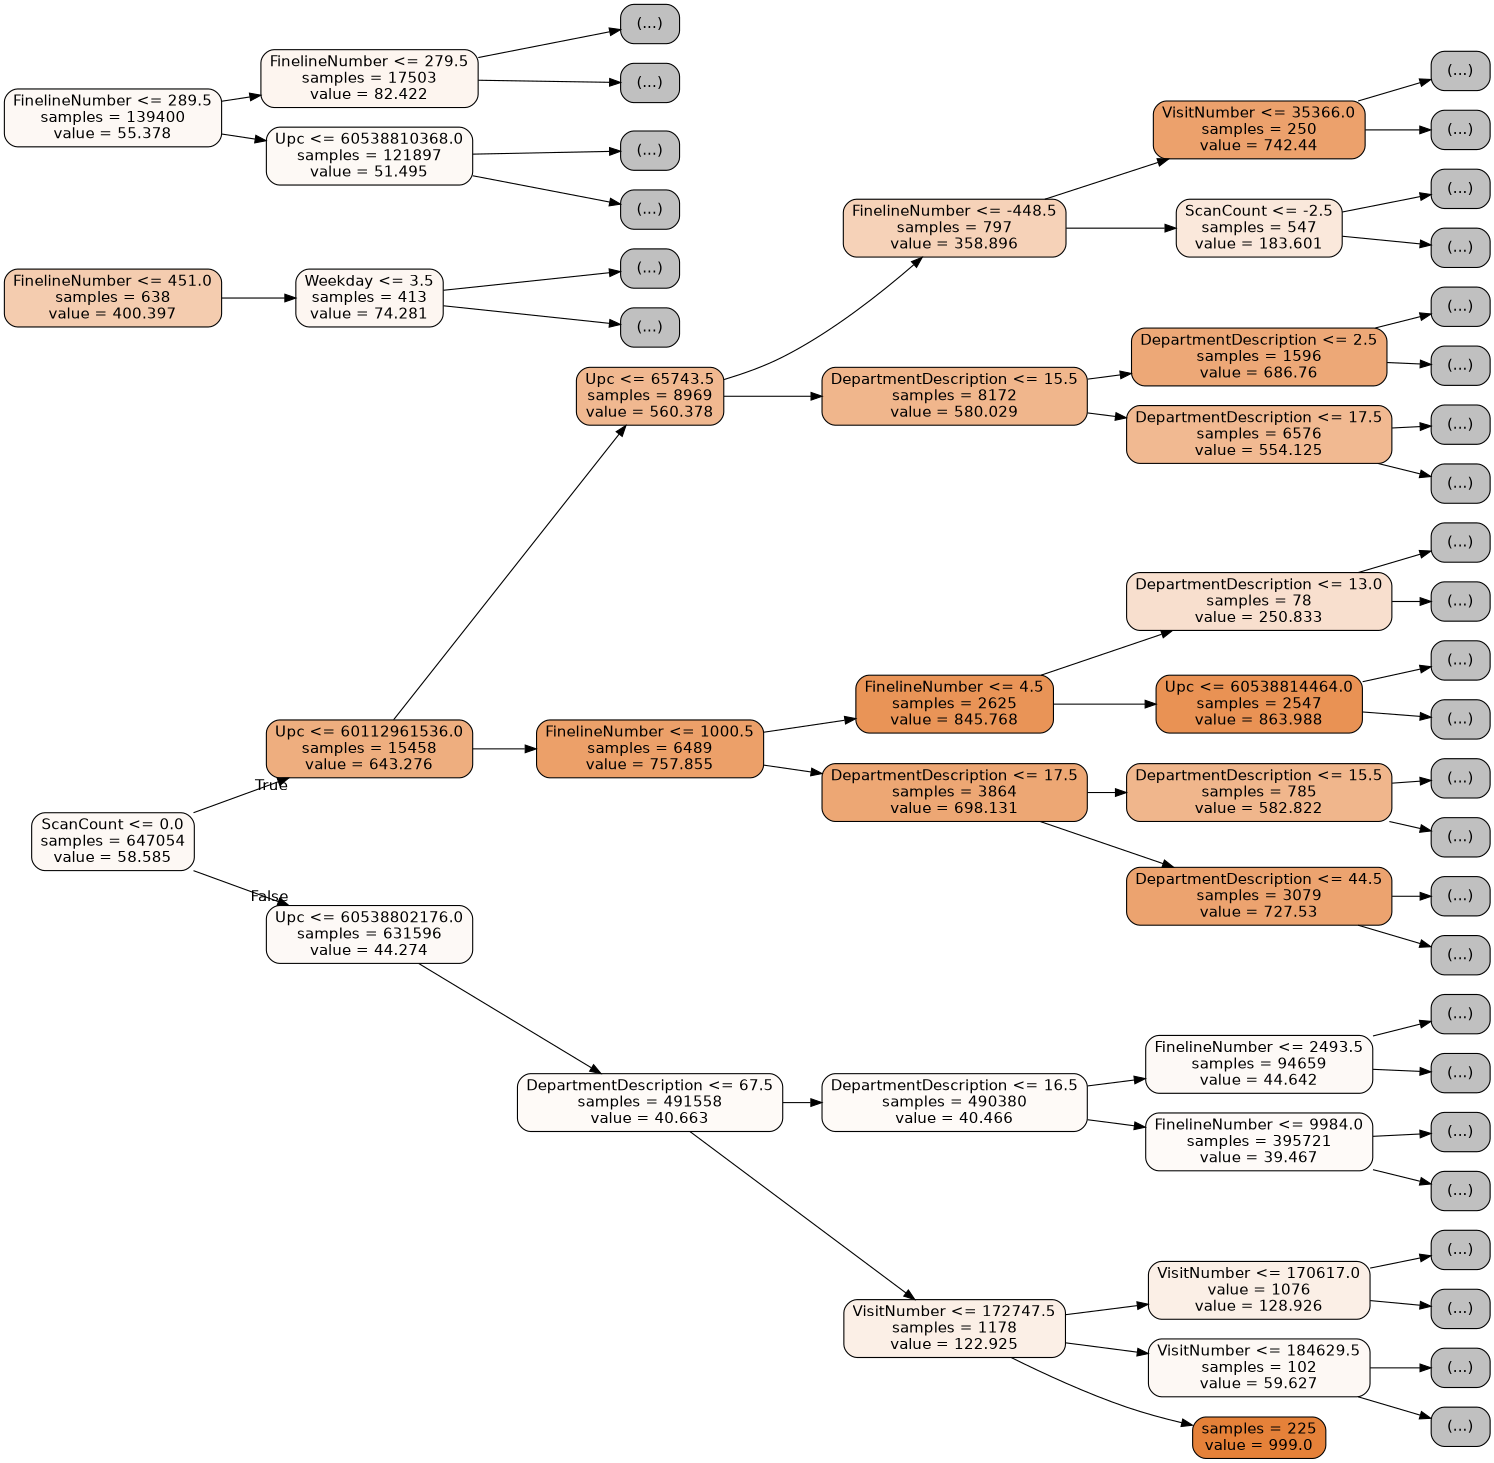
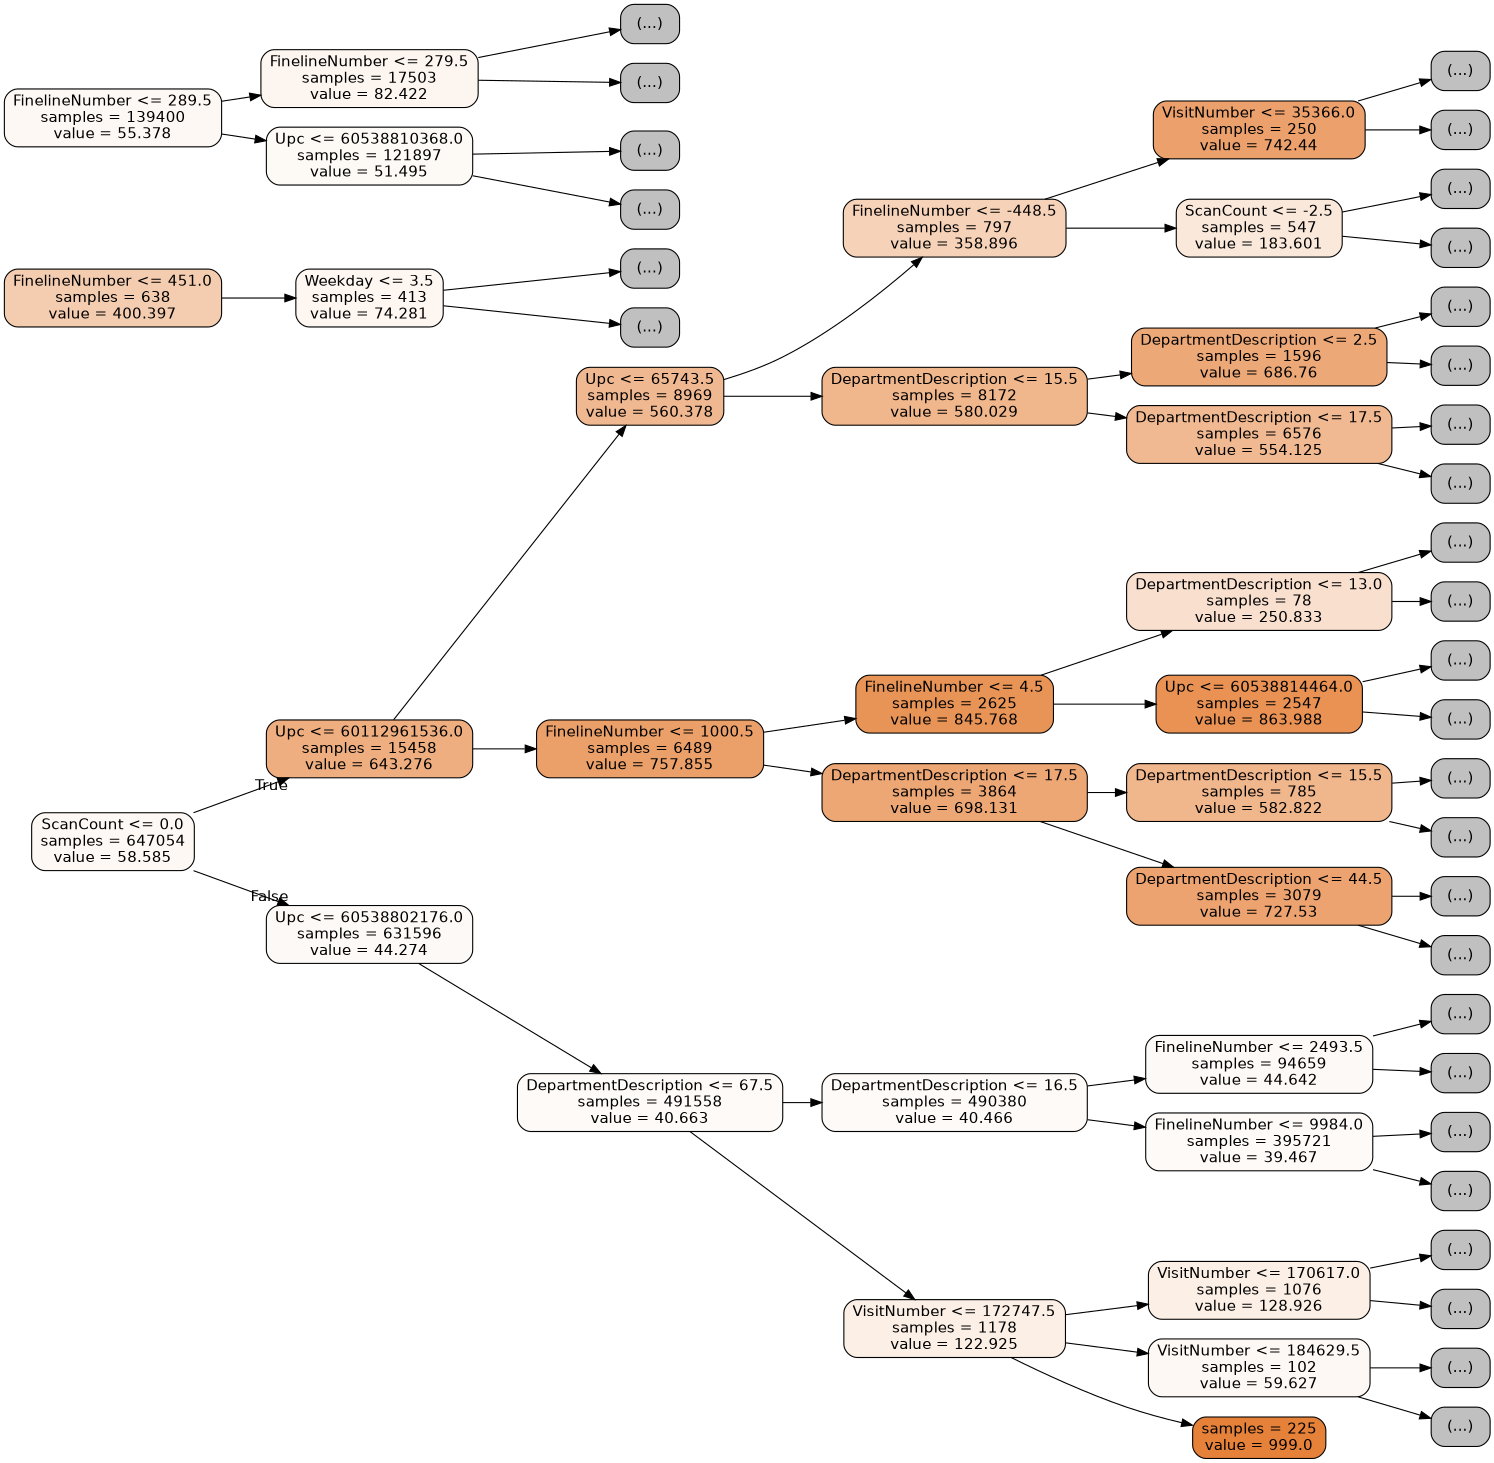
(1259, 1290) -> (1259, 1290)
